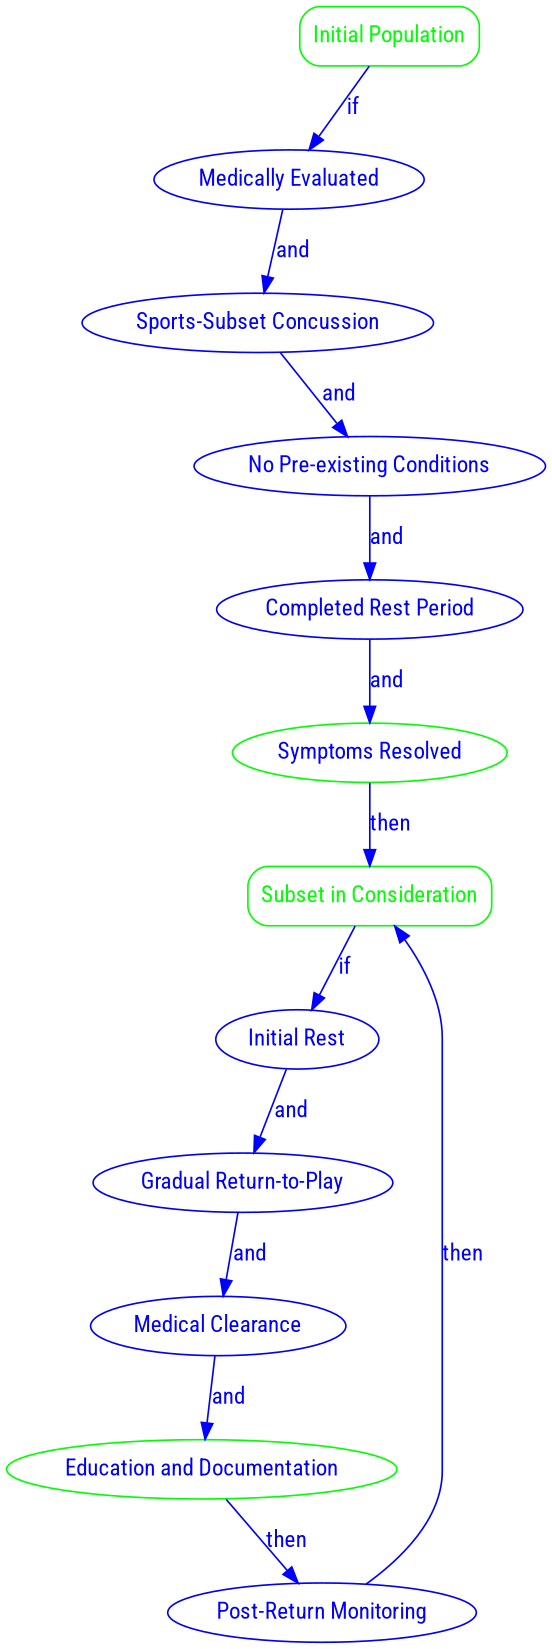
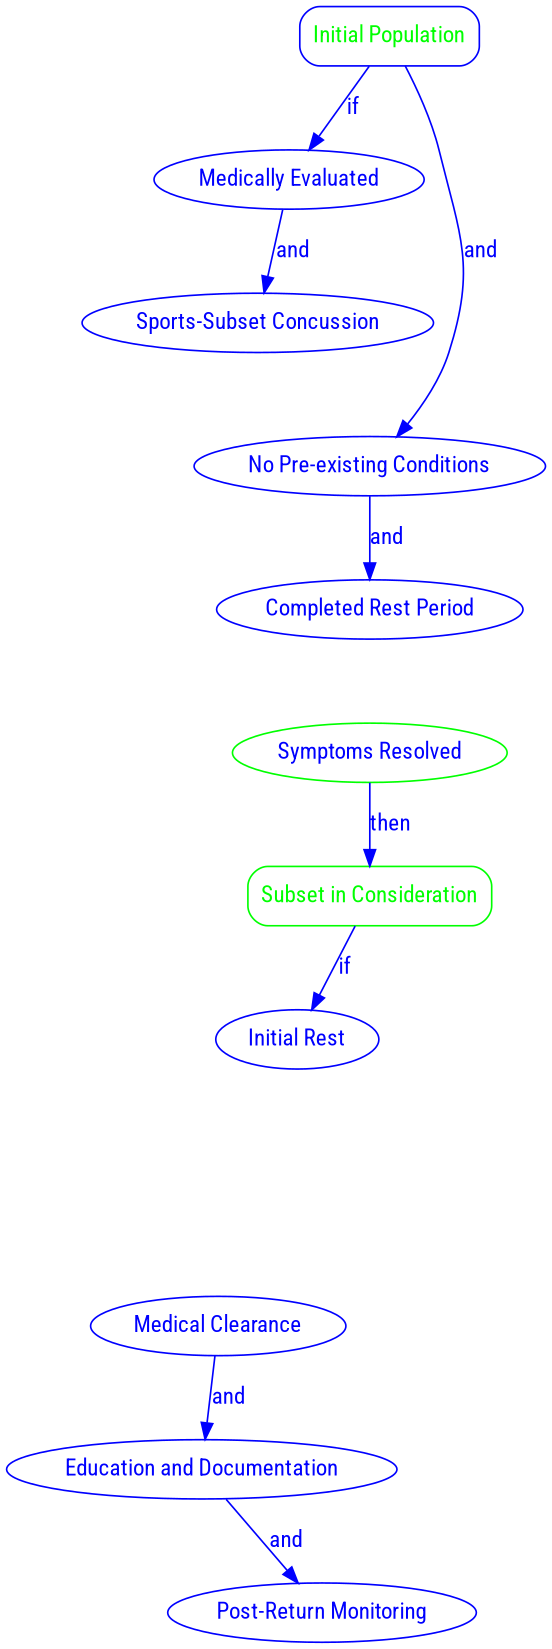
(390, 36) -> (390, 36)
(309, 388) -> (461, 247)
(370, 673) -> none
(243, 1183) -> none
(442, 1272) -> none
(202, 1469) -> (202, 1469)
(287, 1541) -> (287, 1541)
